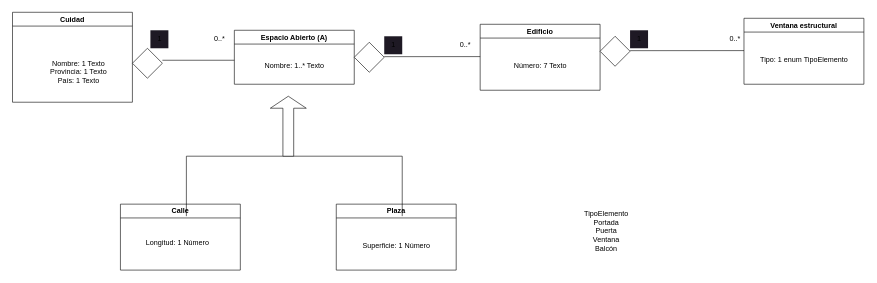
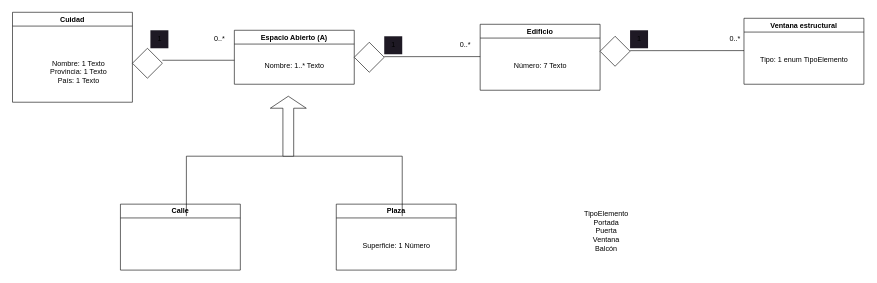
(177, 243) -> none
